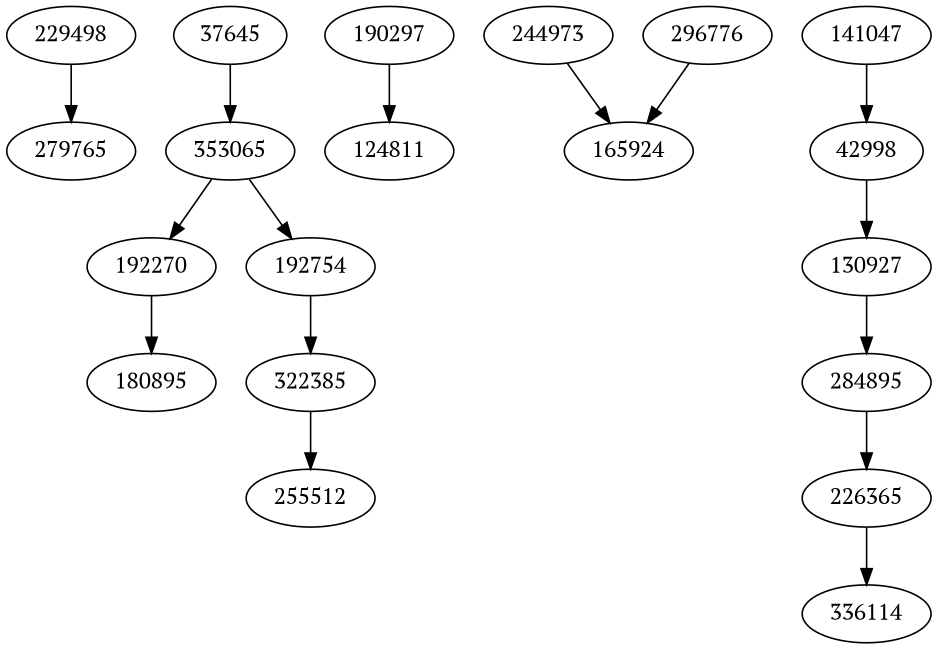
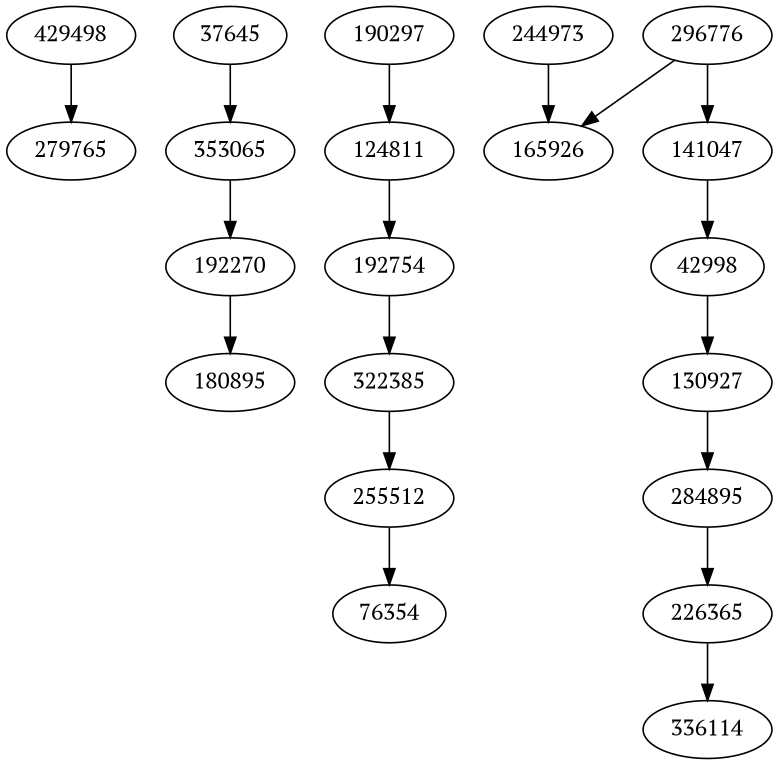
(71, 35) -> (71, 35)
none -> (708, 85)
(629, 151) -> (548, 151)
(266, 202) -> (389, 201)
none -> (389, 614)
